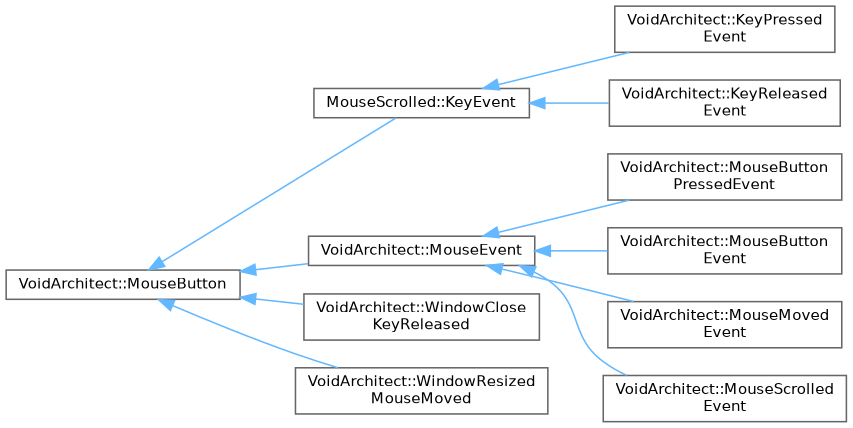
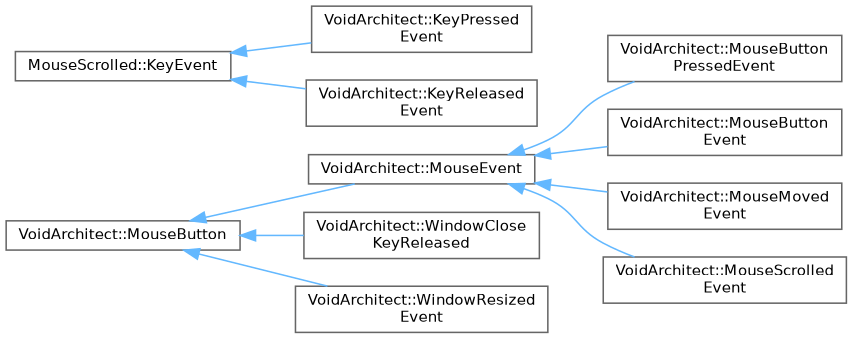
(279, 190) -> none
(422, 391) -> (422, 309)
